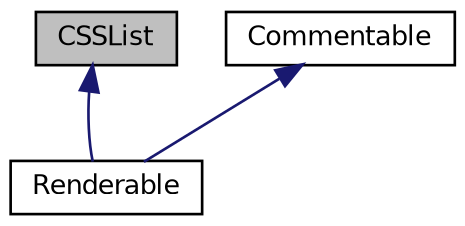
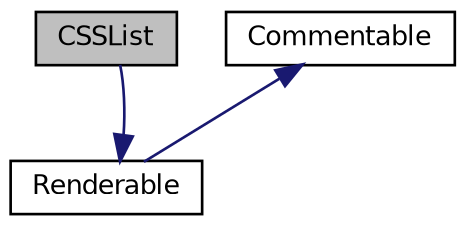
(89, 127) -> (124, 100)
